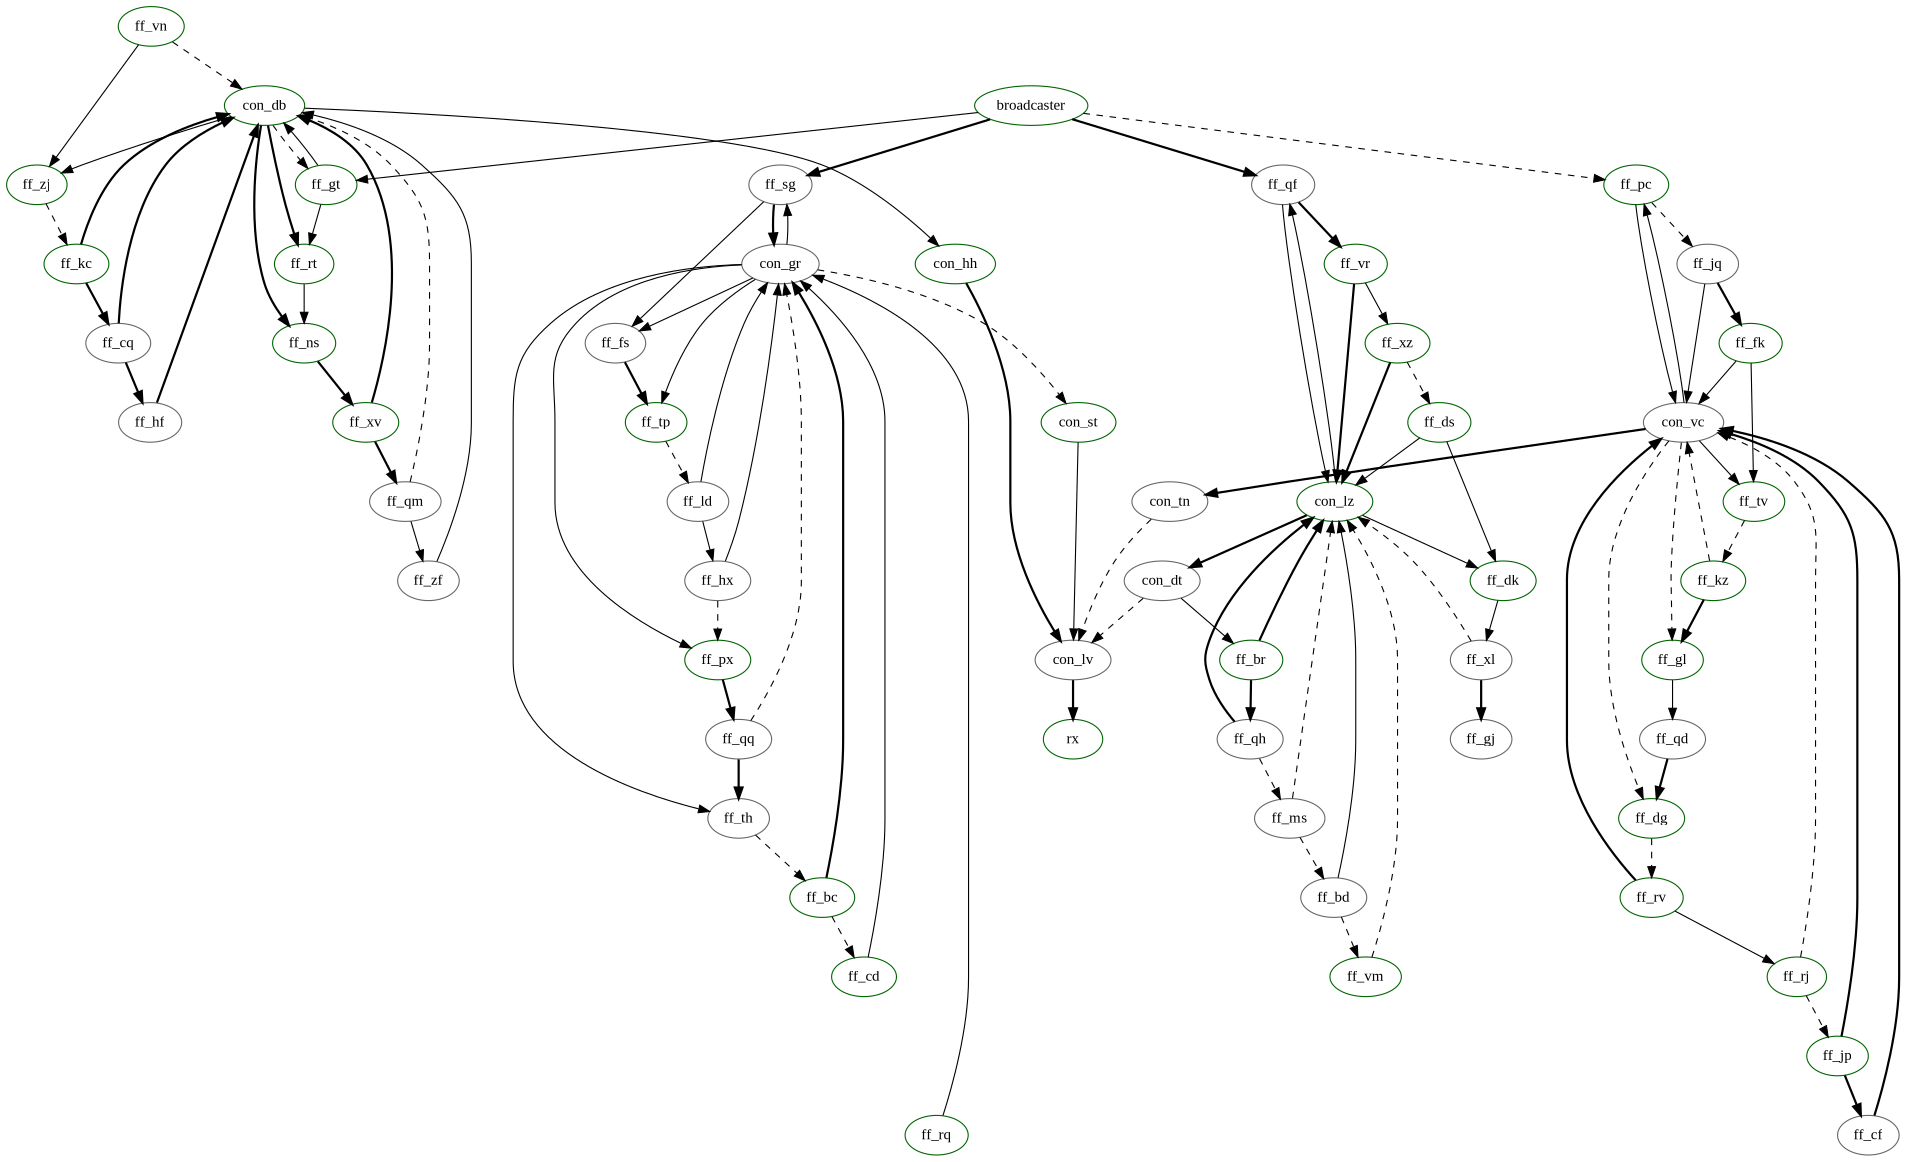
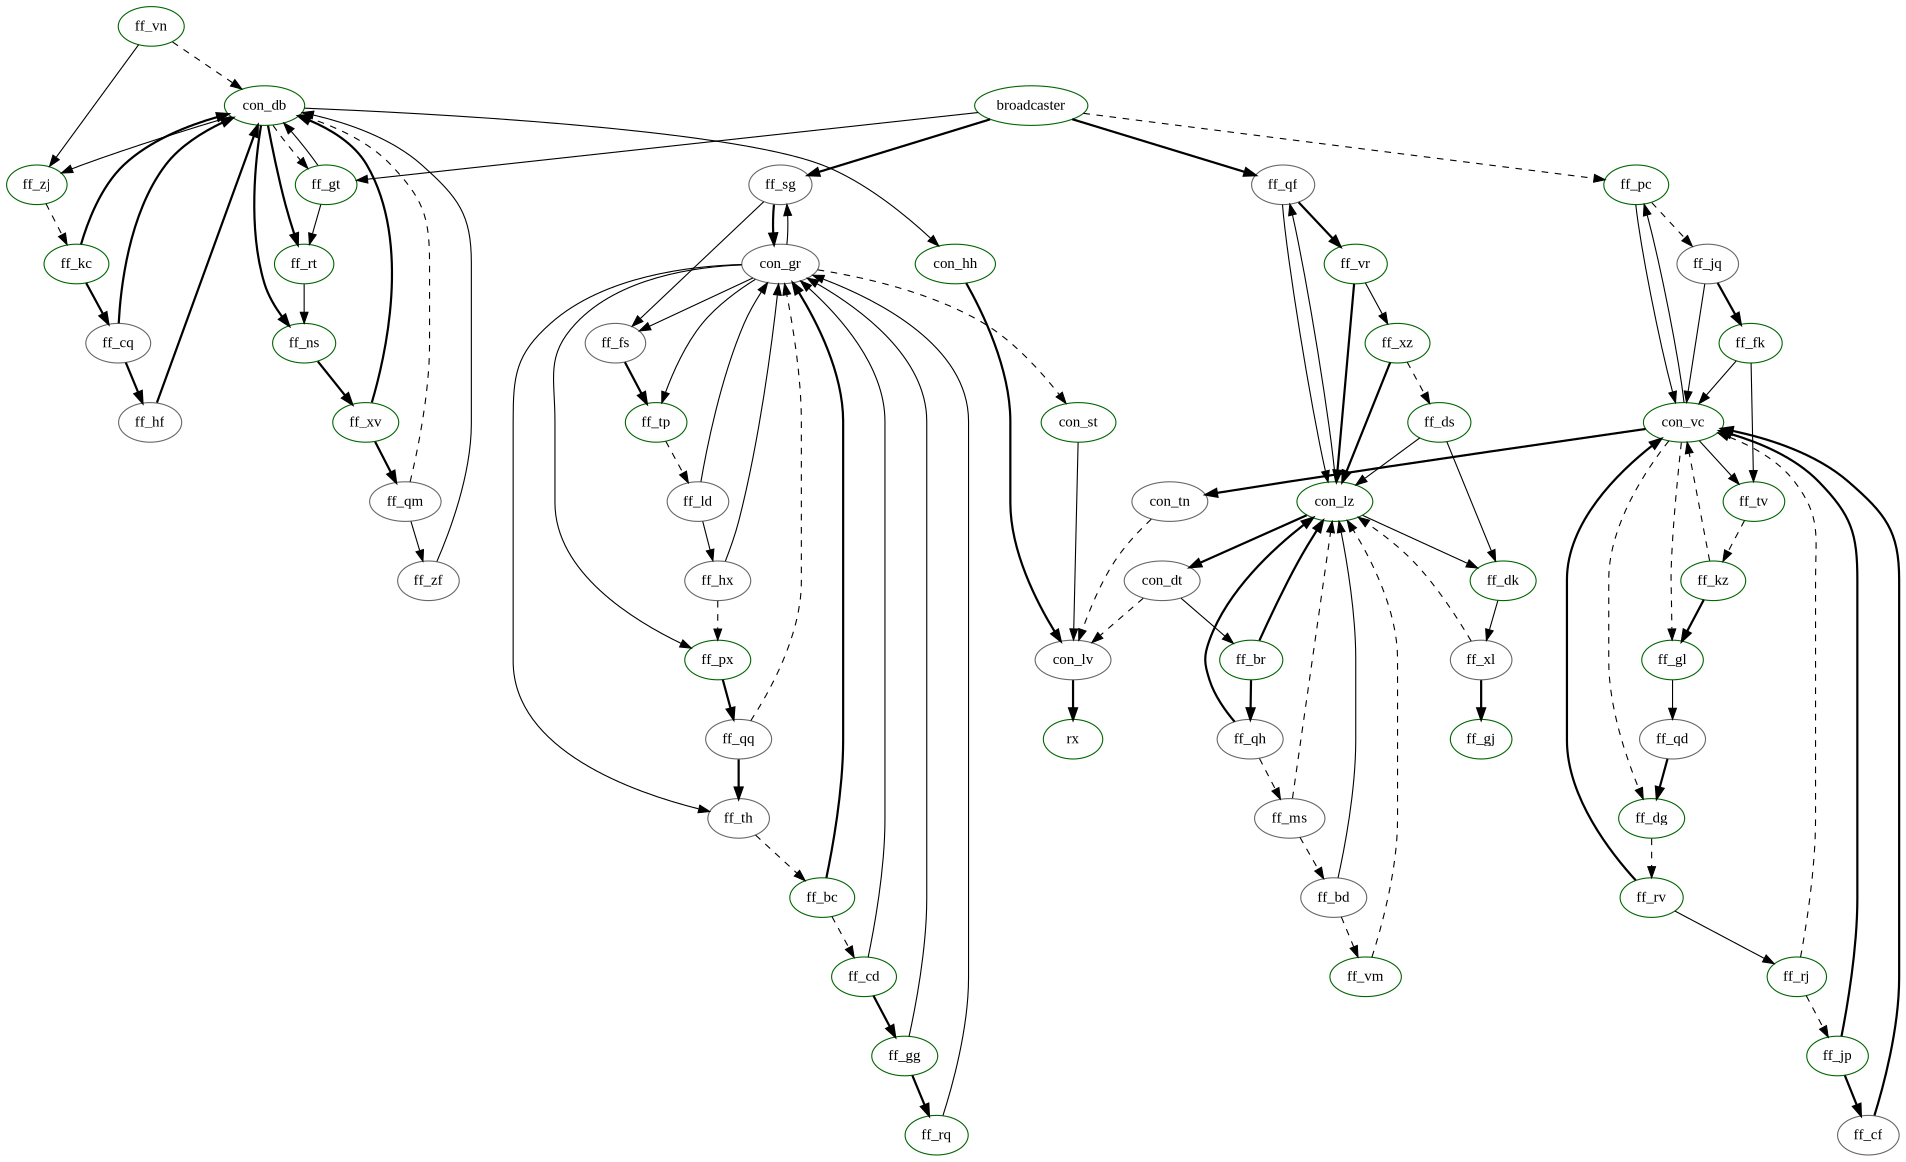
(1684, 422) -> (1684, 422)
(1481, 739) -> (1481, 739)
none -> (905, 1056)
